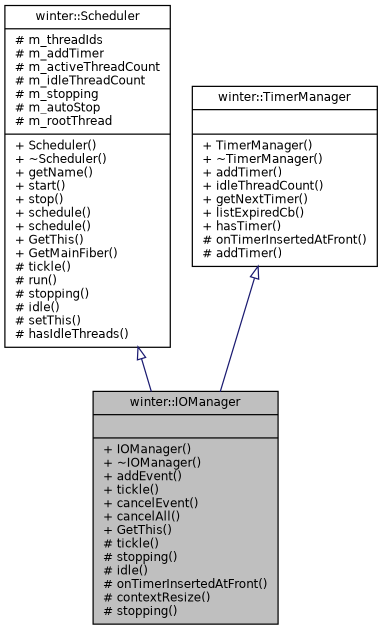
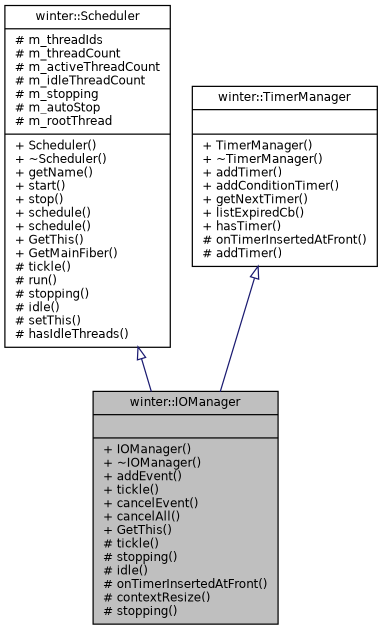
(59, 54) -> (68, 54)
(263, 186) -> (271, 186)
